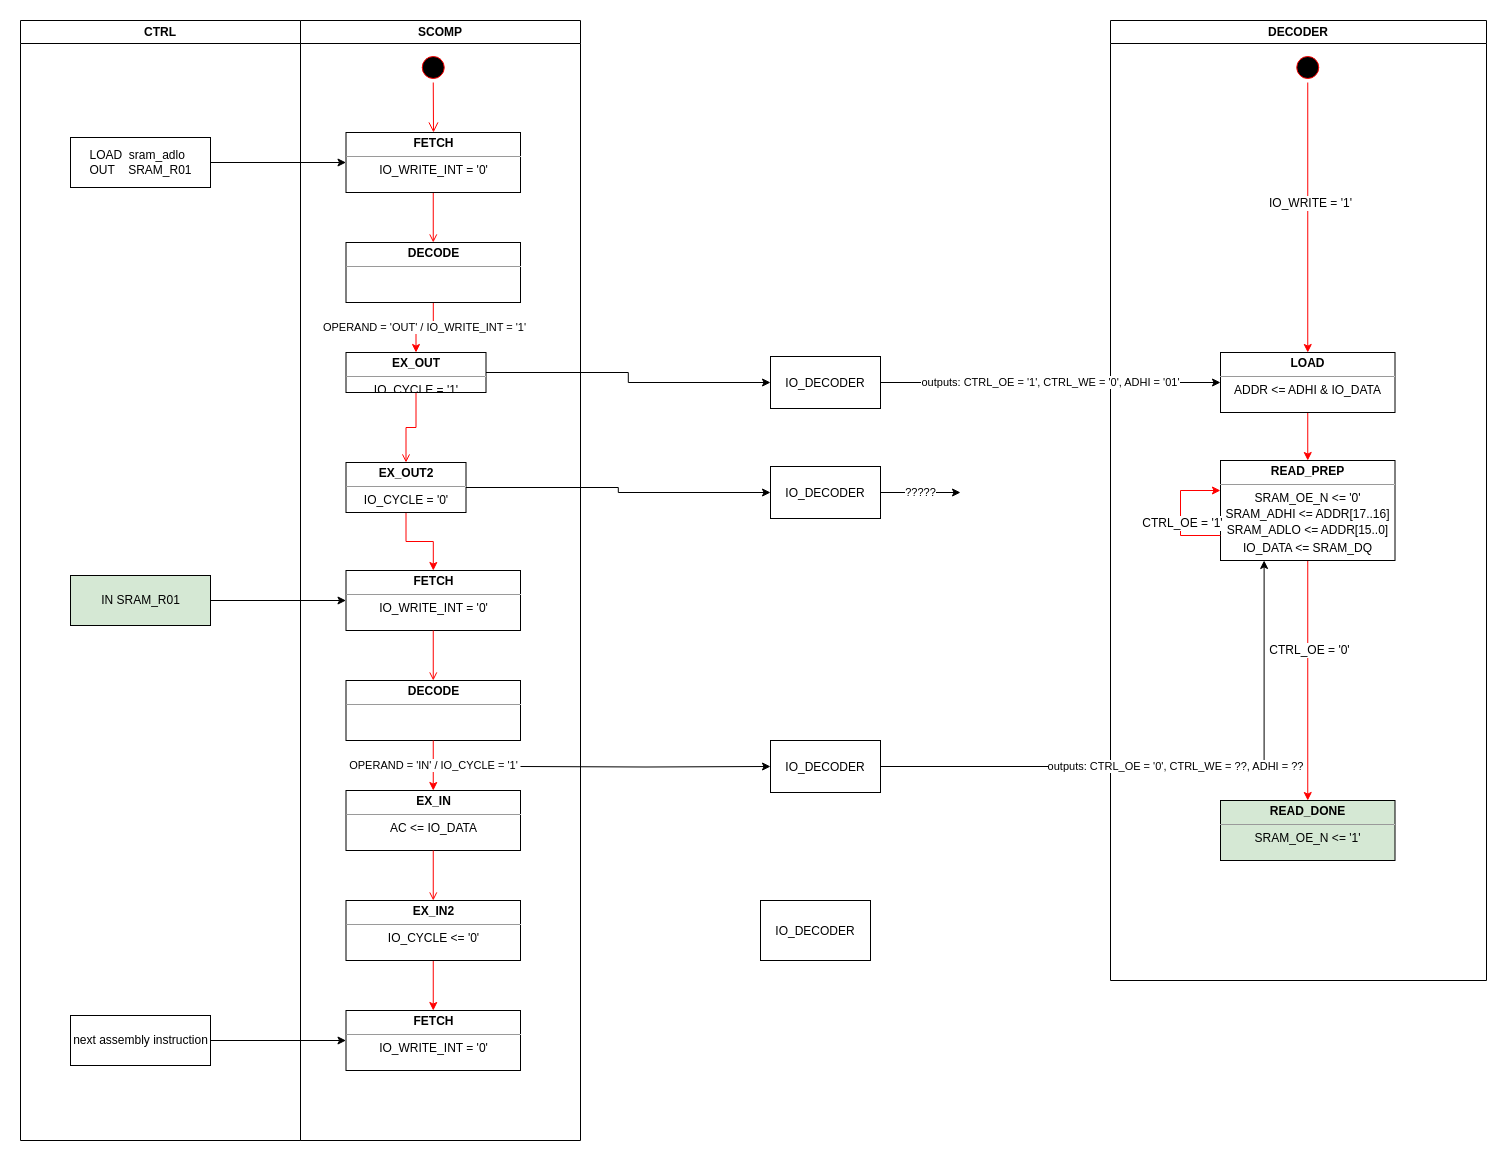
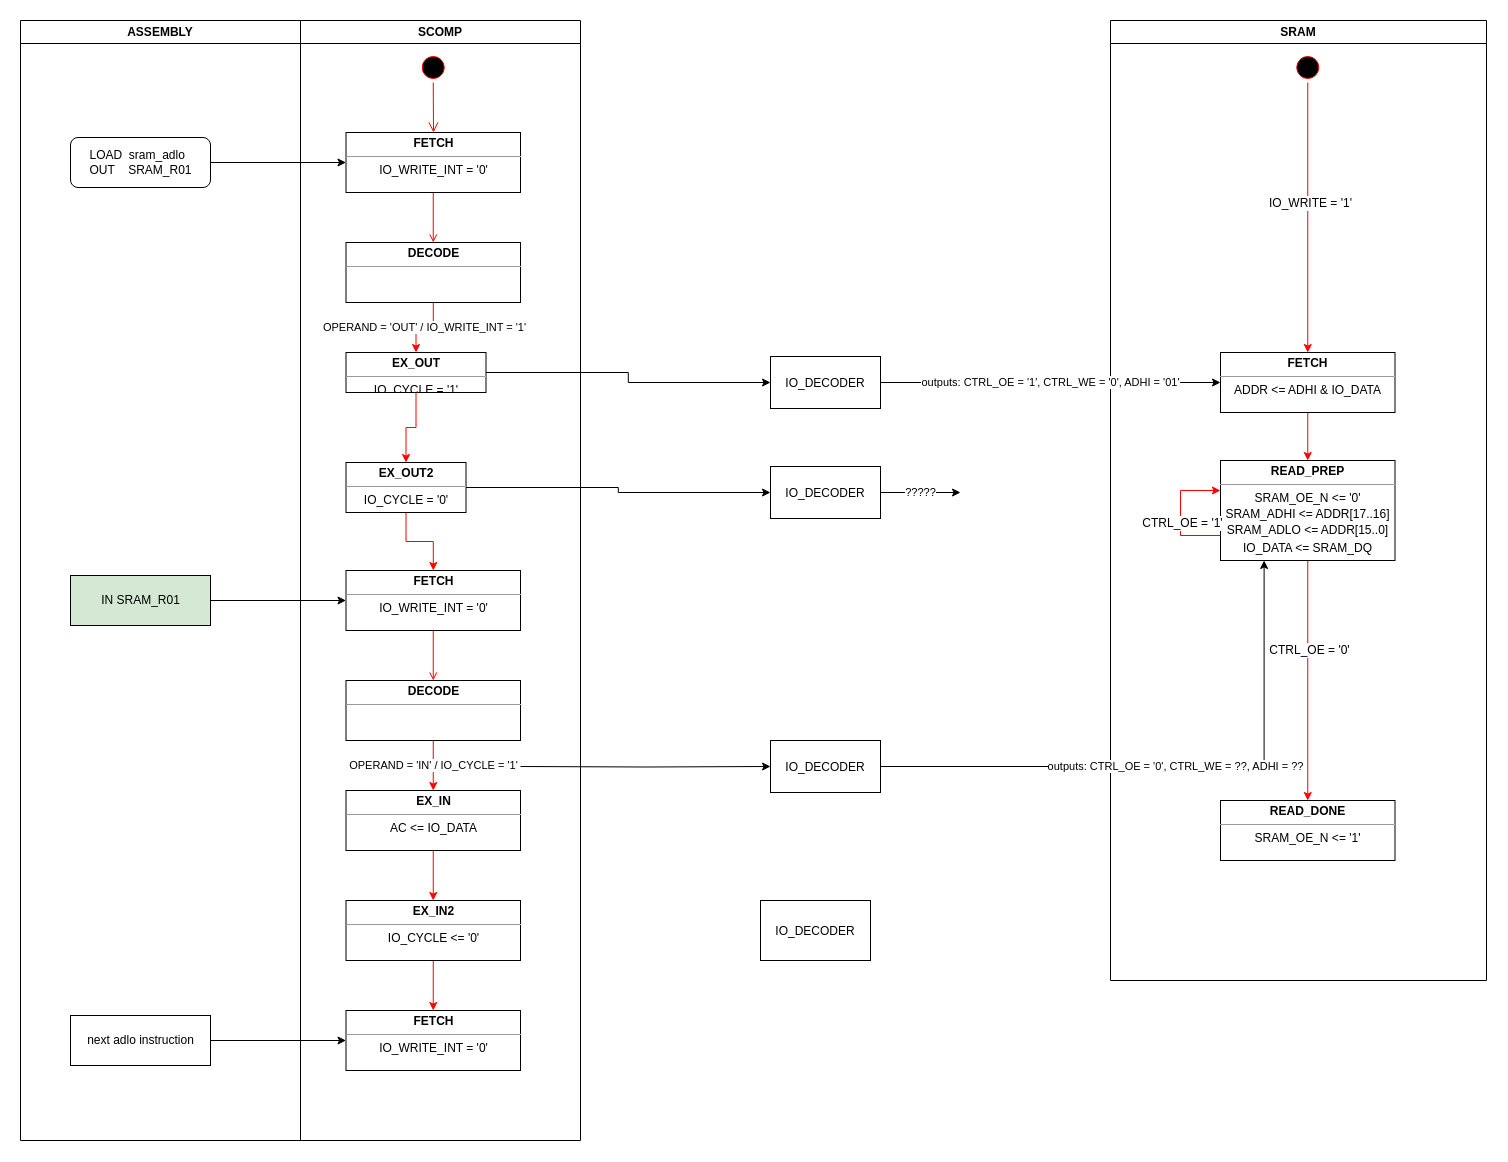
(161, 33) -> (161, 33)
(1299, 33) -> (1299, 33)
(141, 163) -> (141, 163)
(1308, 367) -> (1308, 367)
(406, 455) -> (406, 454)
(1308, 831) -> (1308, 831)
(433, 894) -> (433, 892)
(141, 1041) -> (141, 1041)
